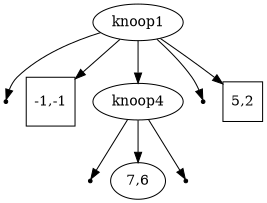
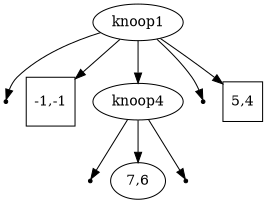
(243, 102) -> (243, 102)
